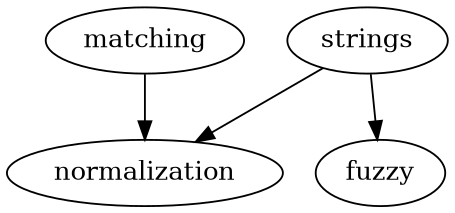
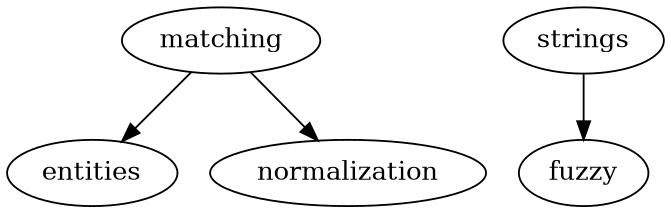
(267, 100) -> none
none -> (92, 173)
